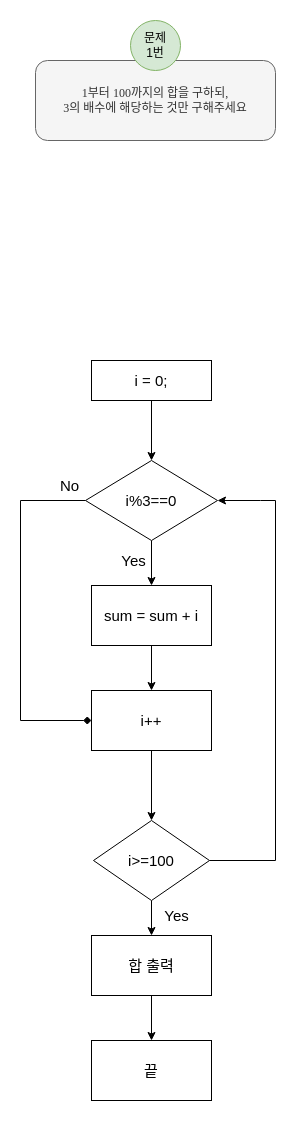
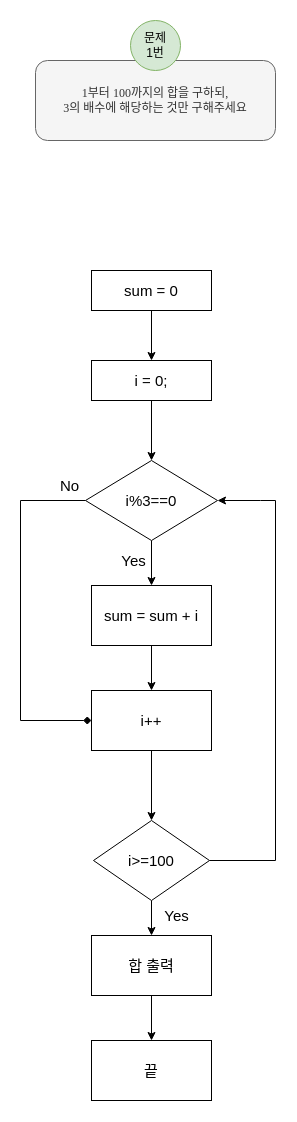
none -> (152, 291)
none -> (152, 332)
